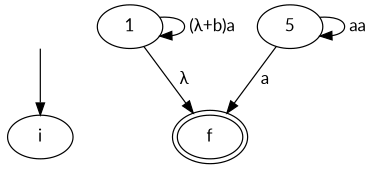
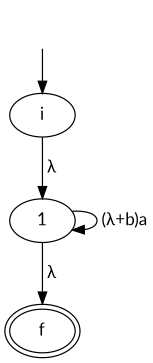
(290, 27) -> none
none -> (42, 162)
